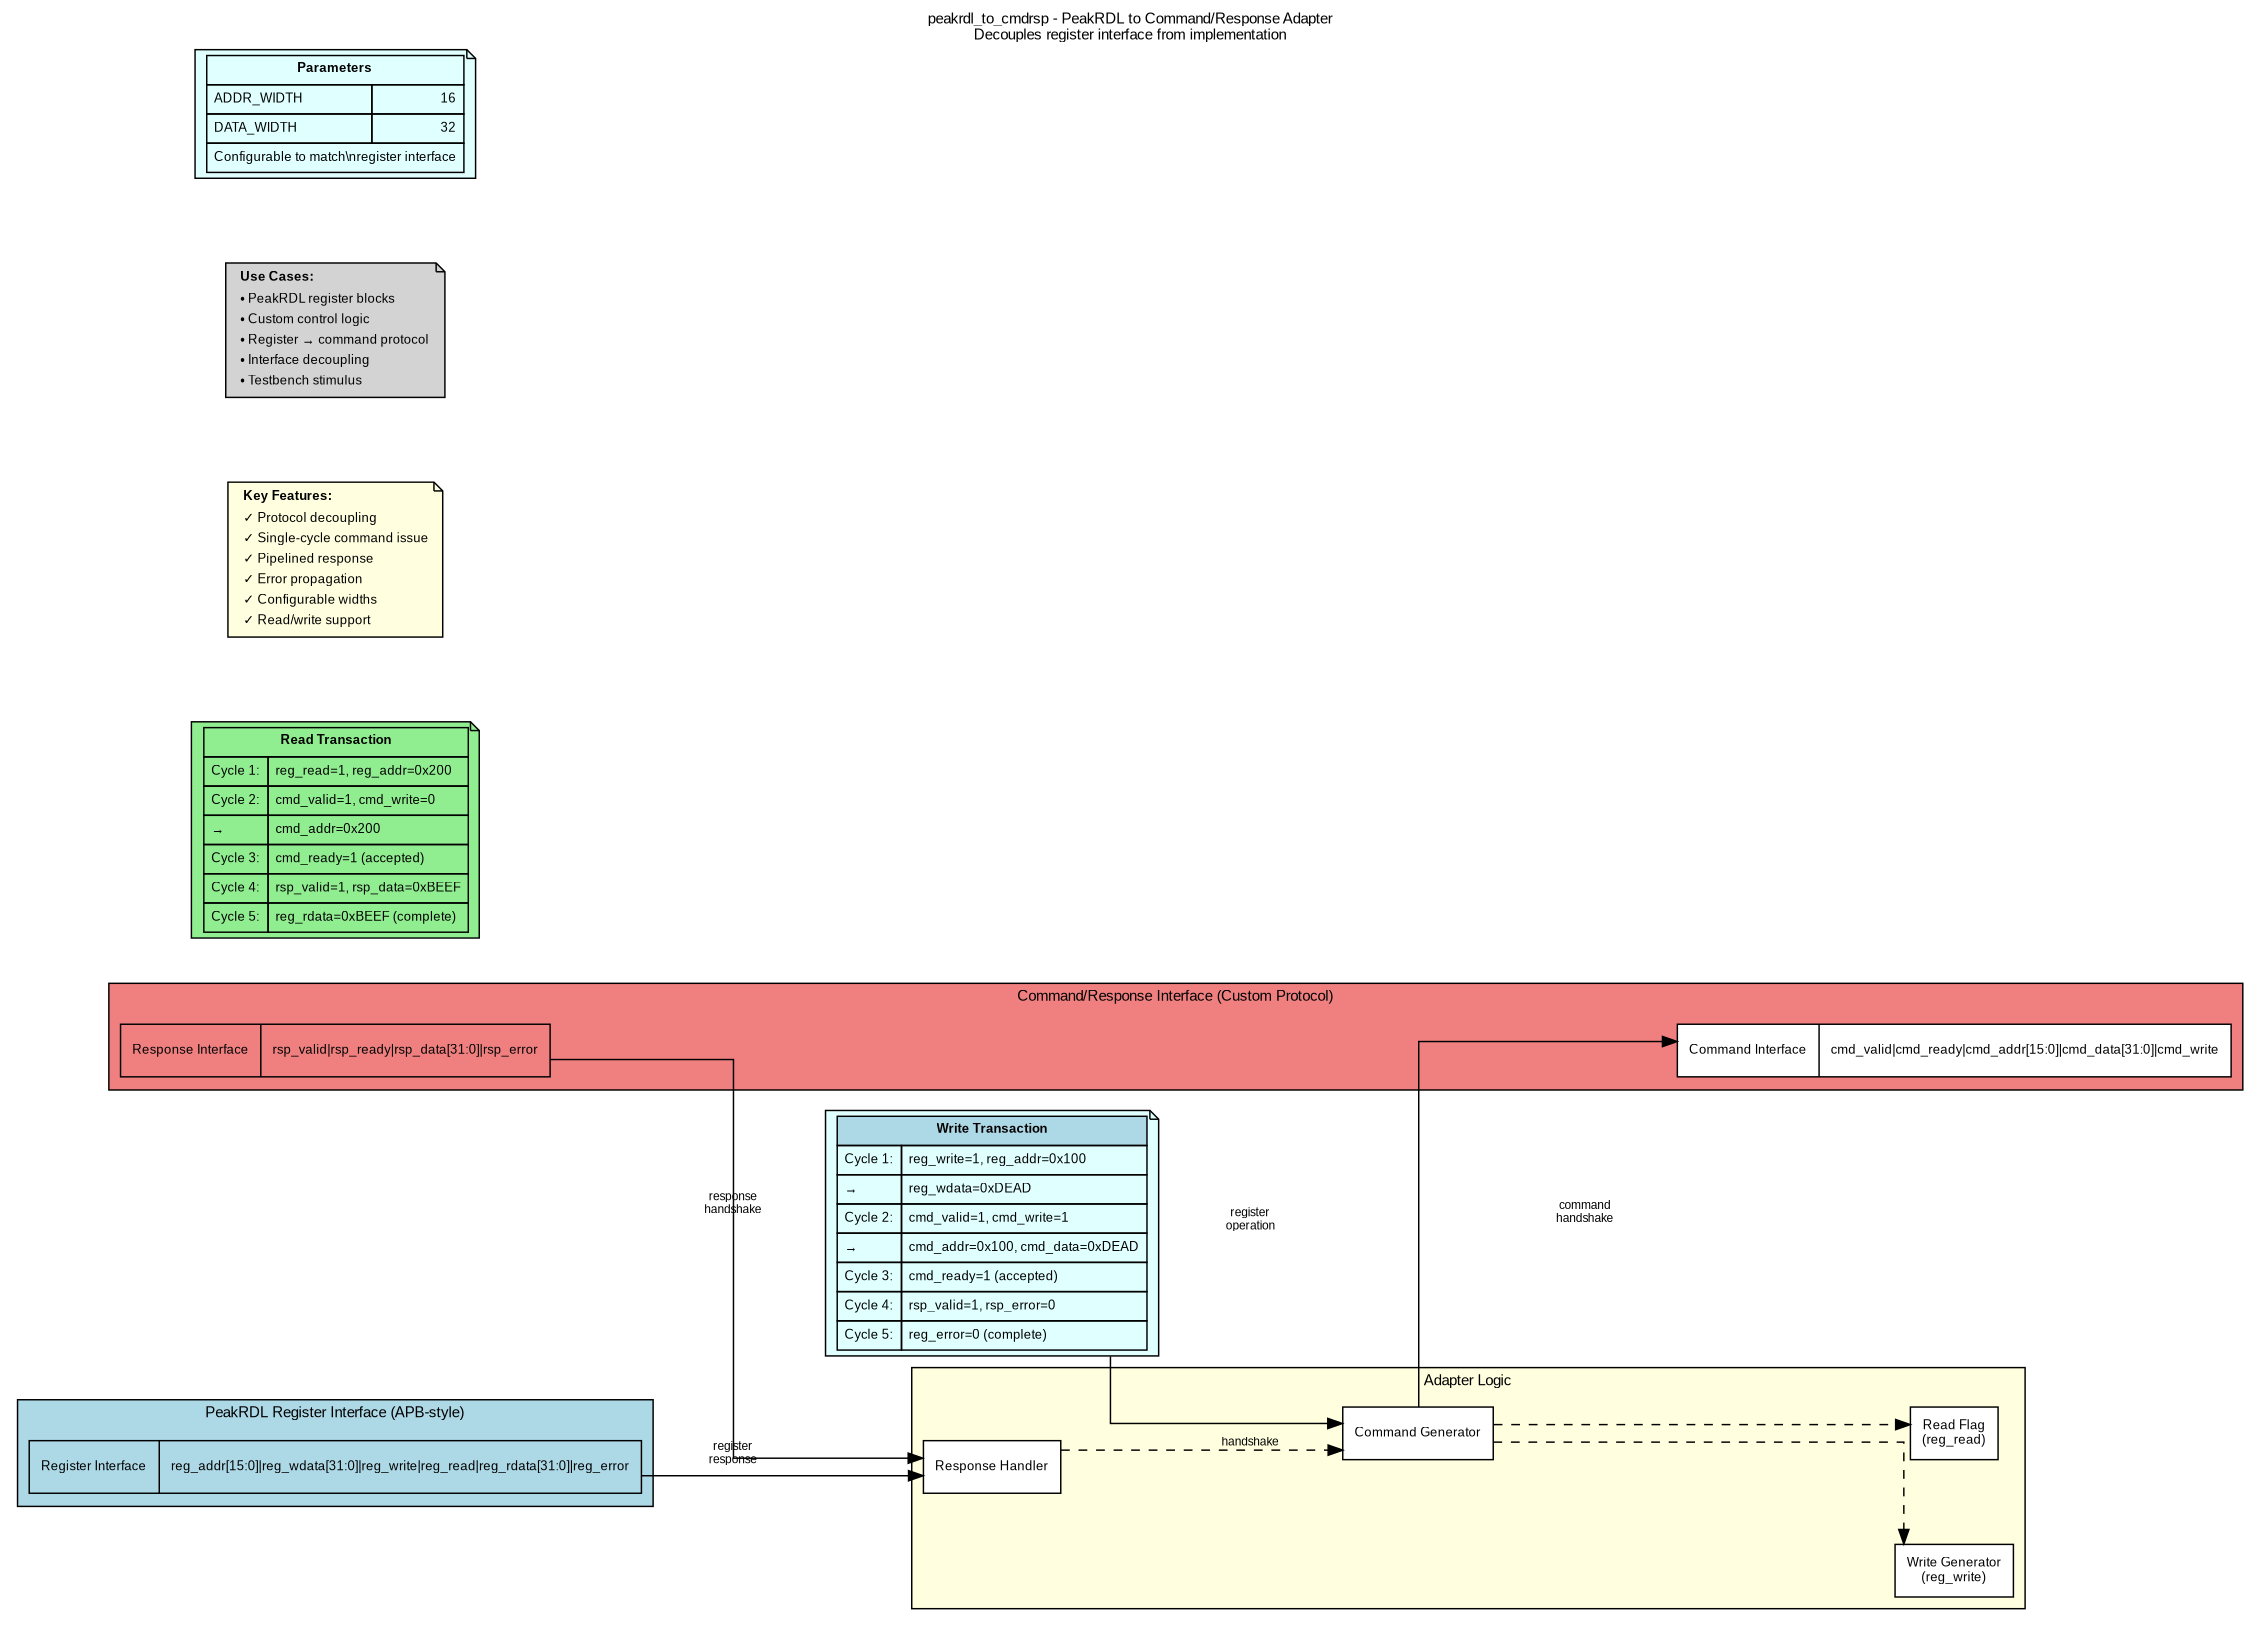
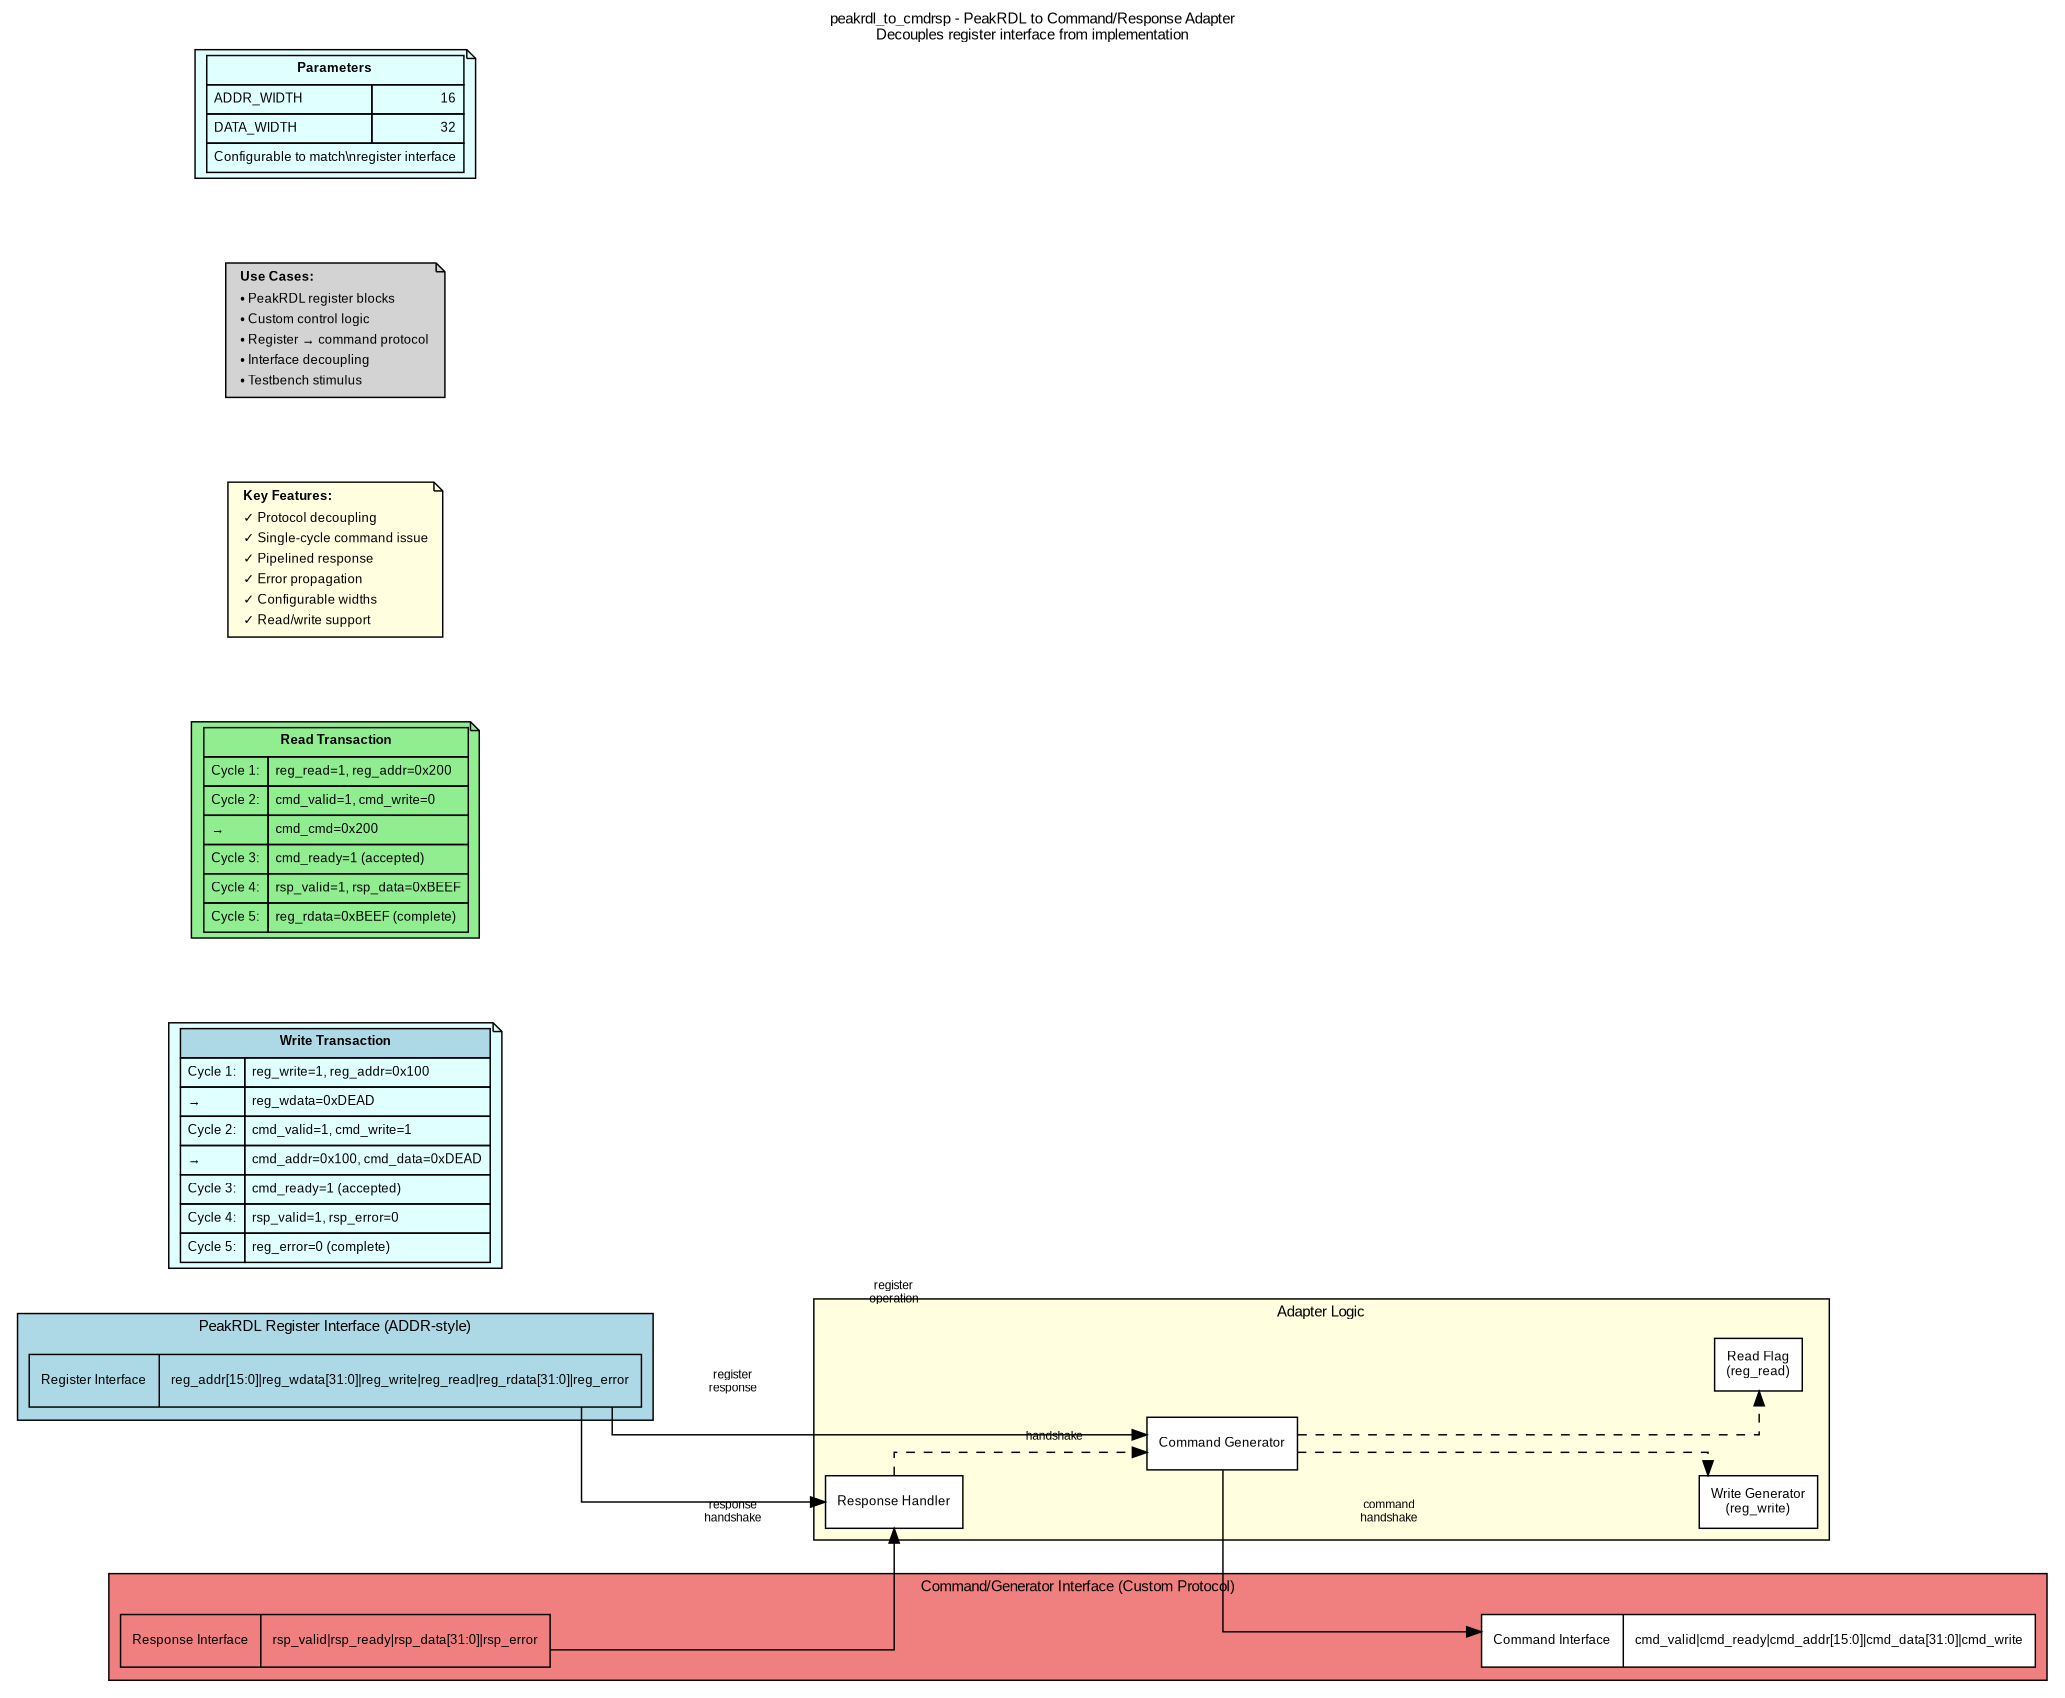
(329, 829) -> (327, 829)
(1176, 997) -> (1078, 1587)
(335, 1414) -> (335, 1327)
(1186, 1423) -> (858, 1435)
